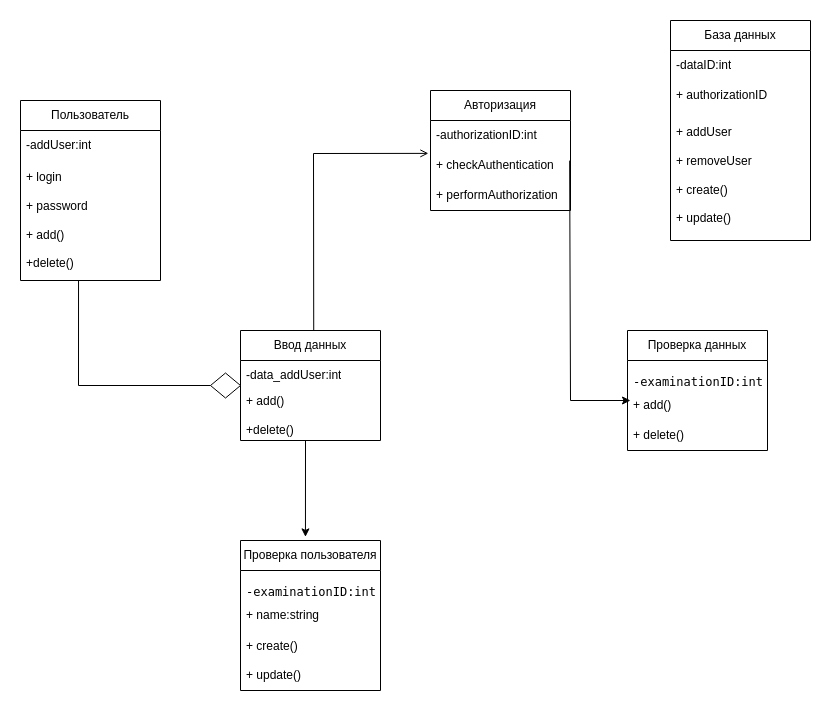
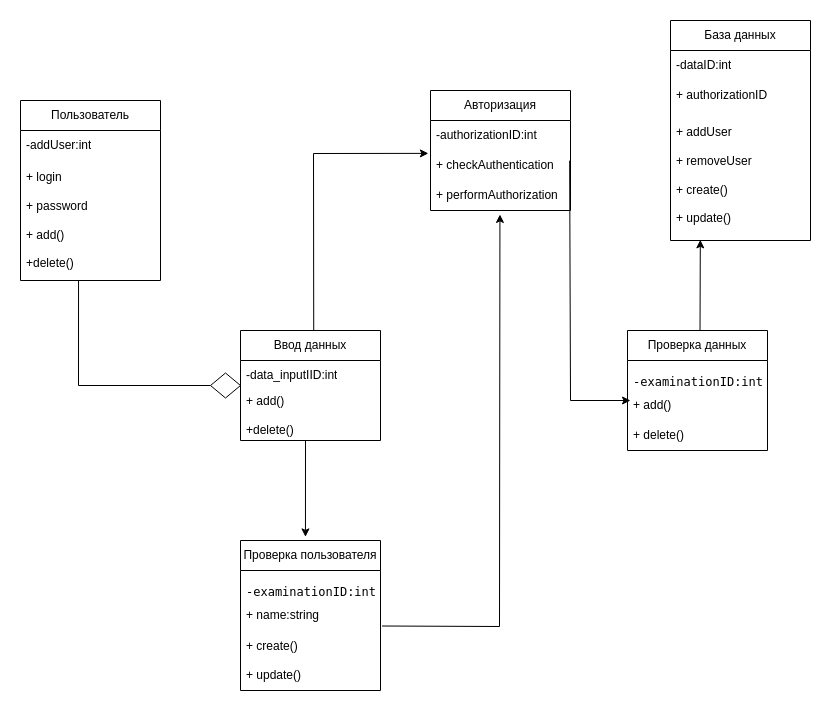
(421, 153) -> (420, 153)
none -> (700, 288)
(301, 376) -> (302, 376)
none -> (500, 482)
